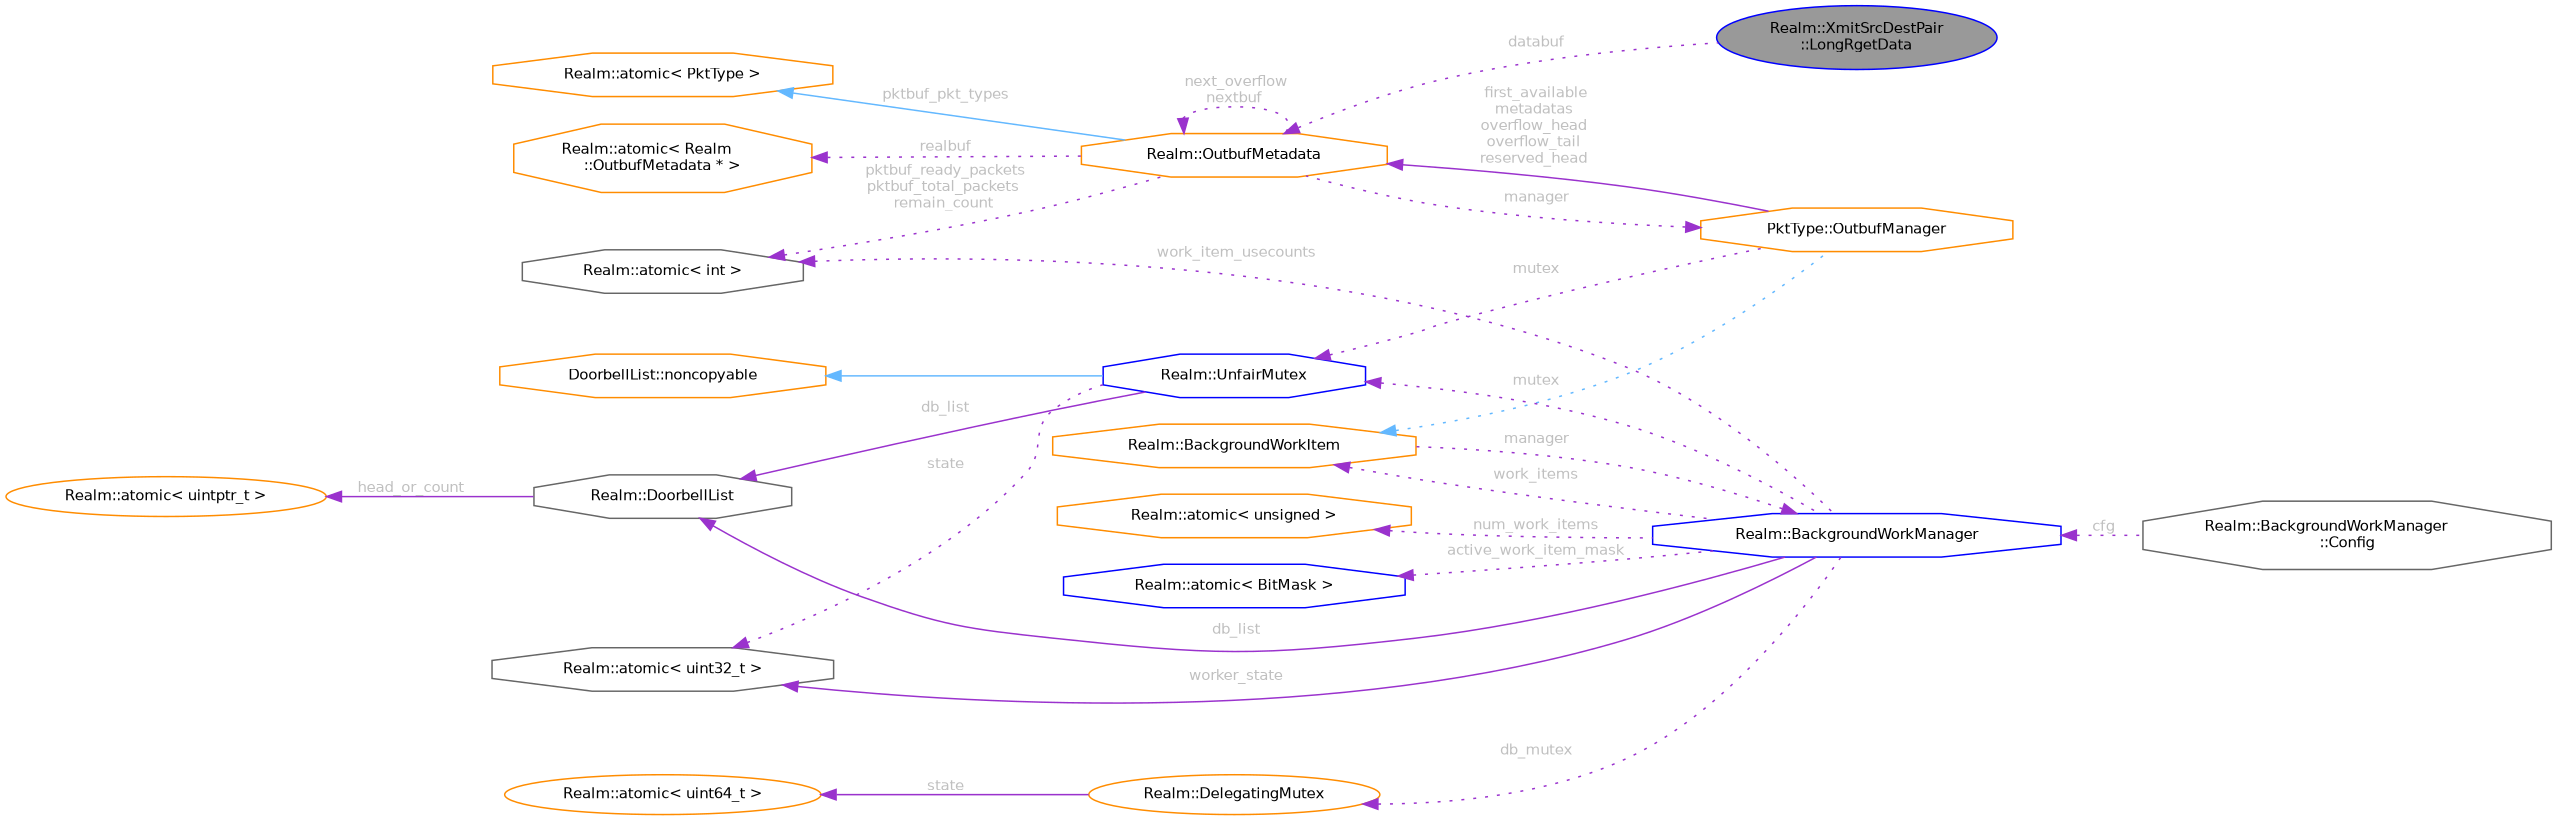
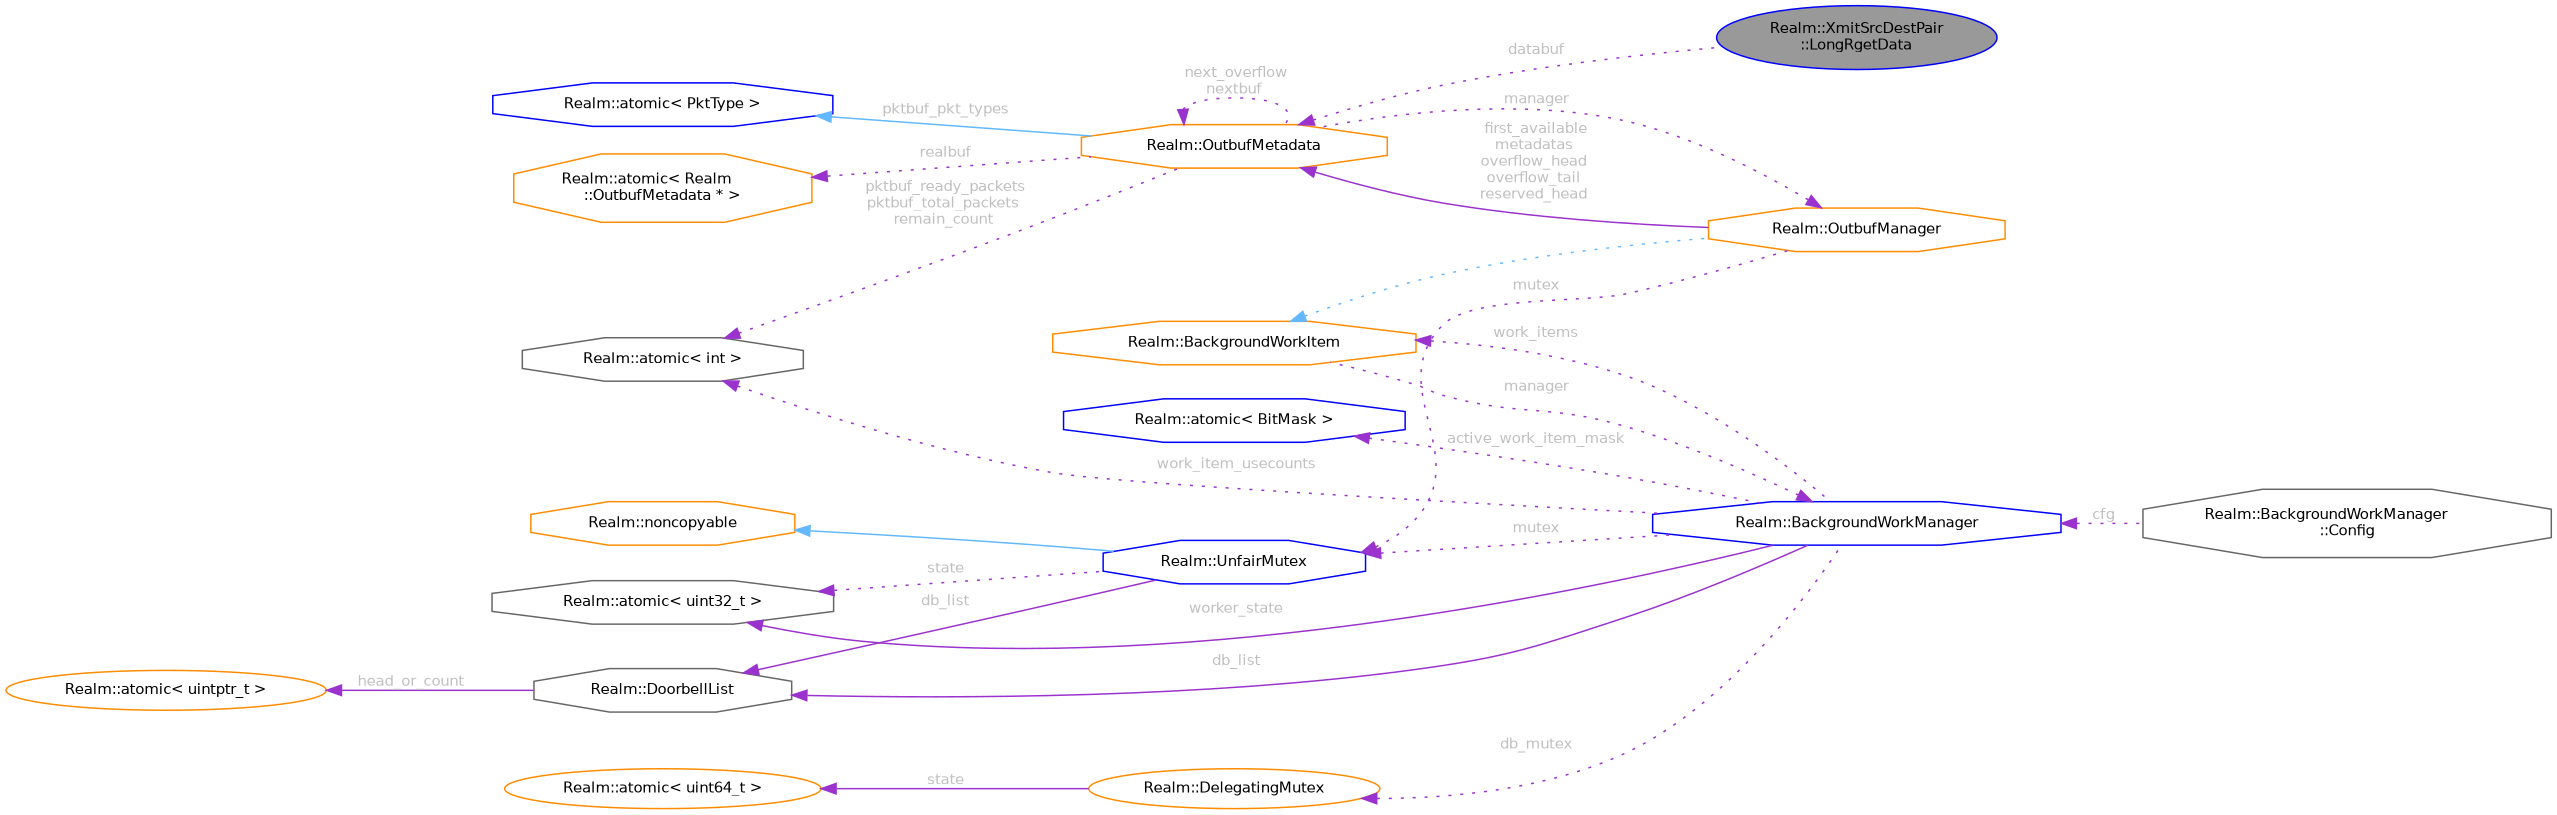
(663, 75) -> (663, 105)
(1857, 230) -> (1857, 230)
(663, 376) -> (663, 523)
(1234, 516) -> none
